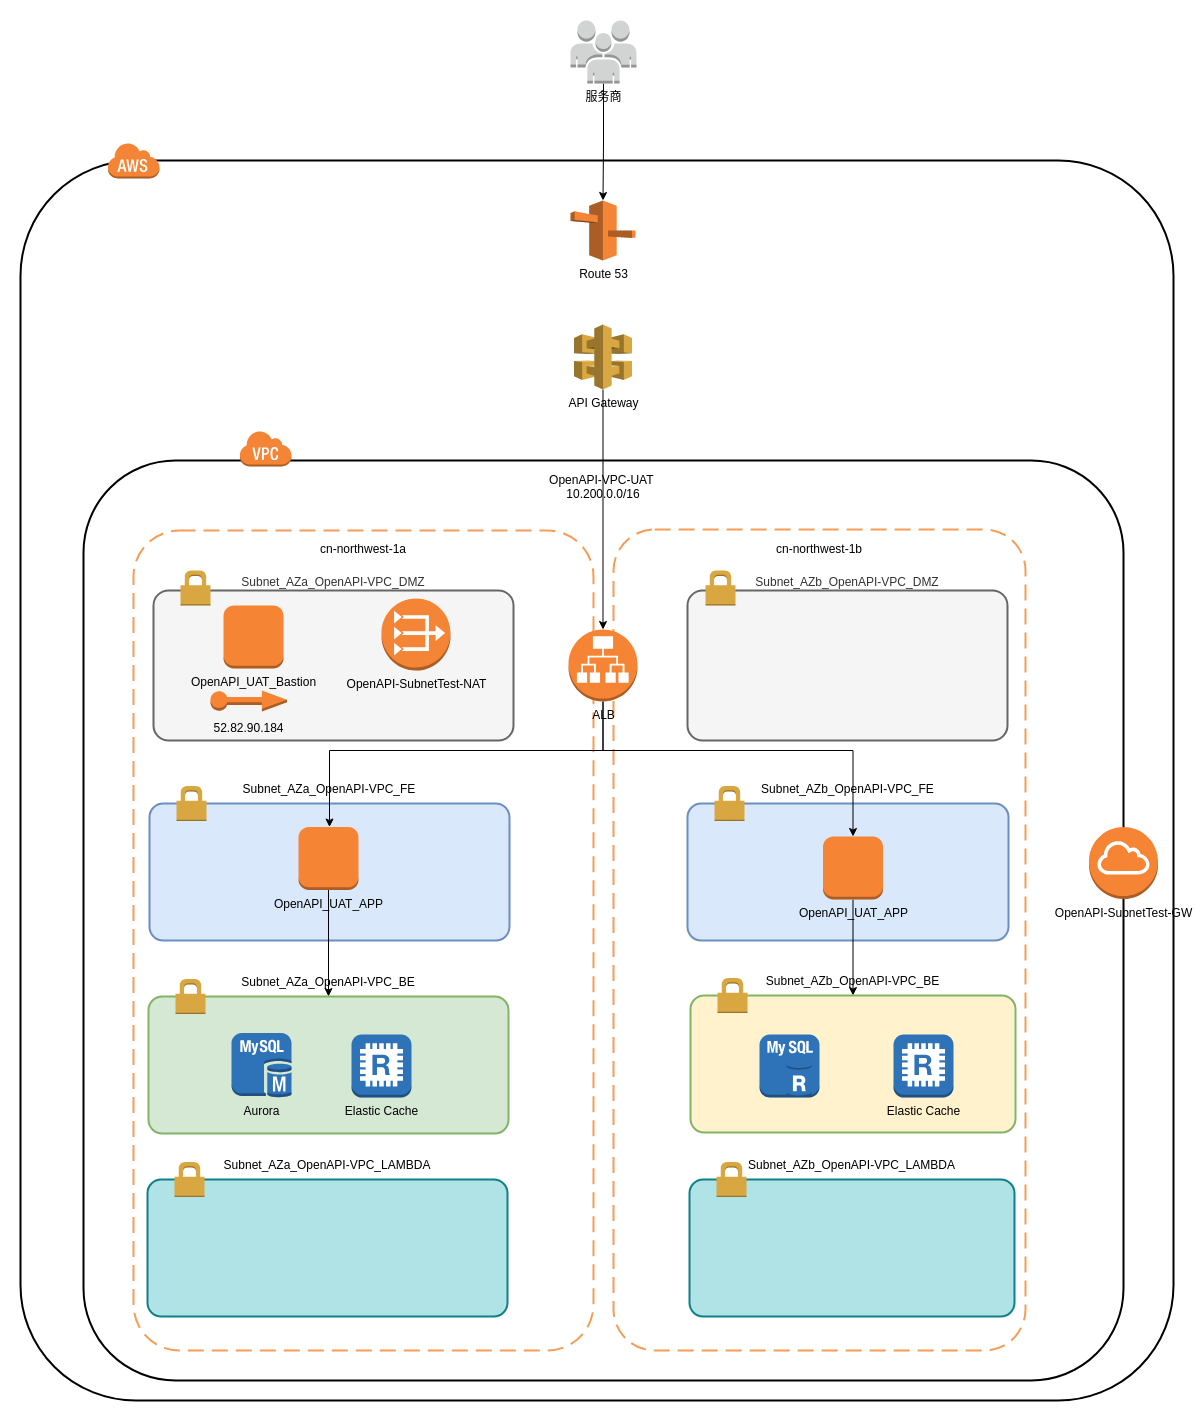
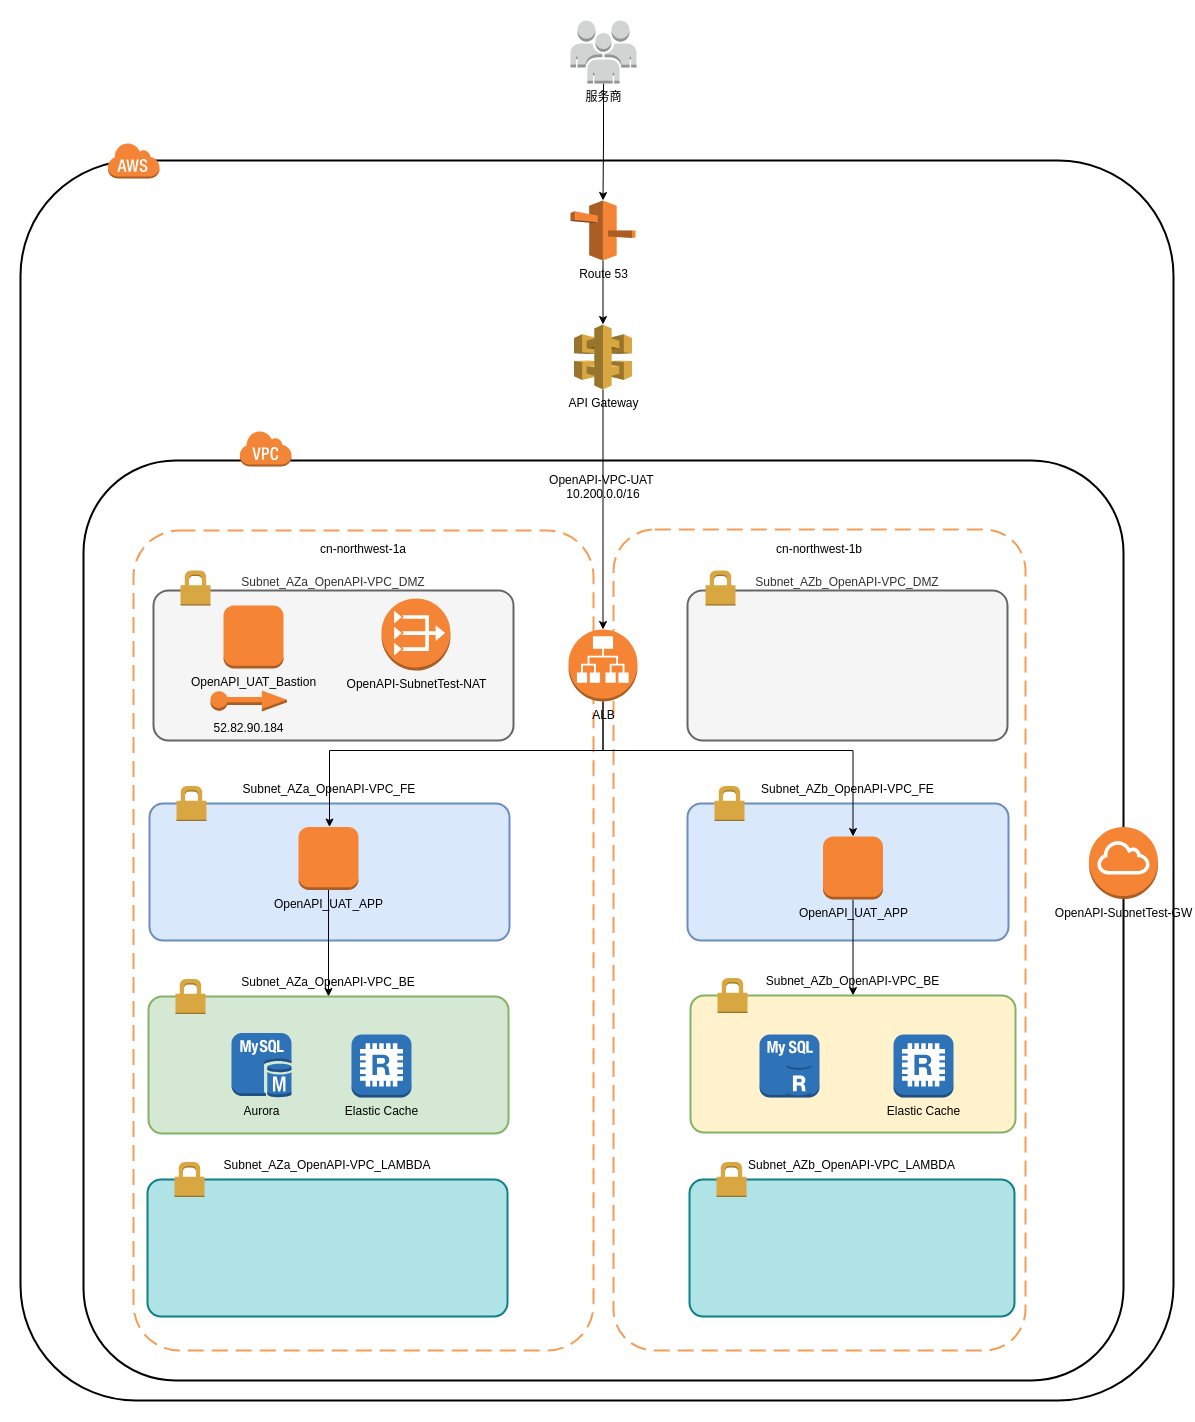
none -> (603, 289)
